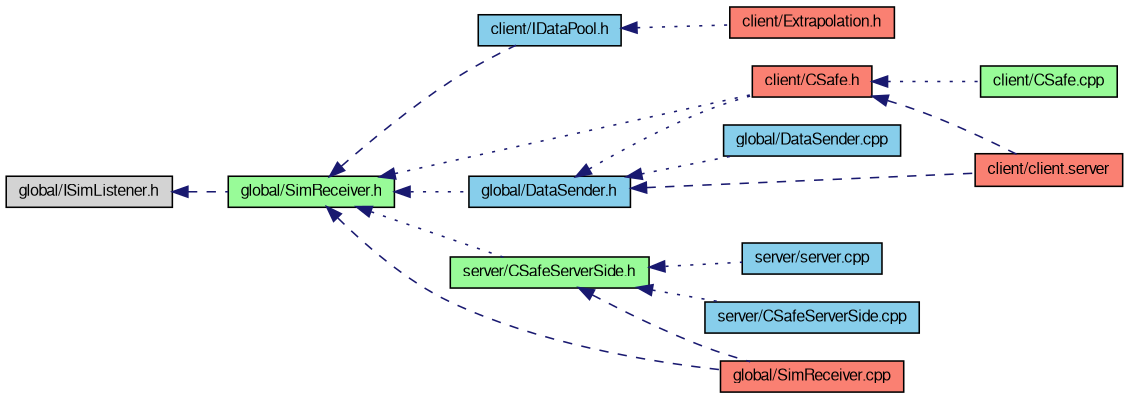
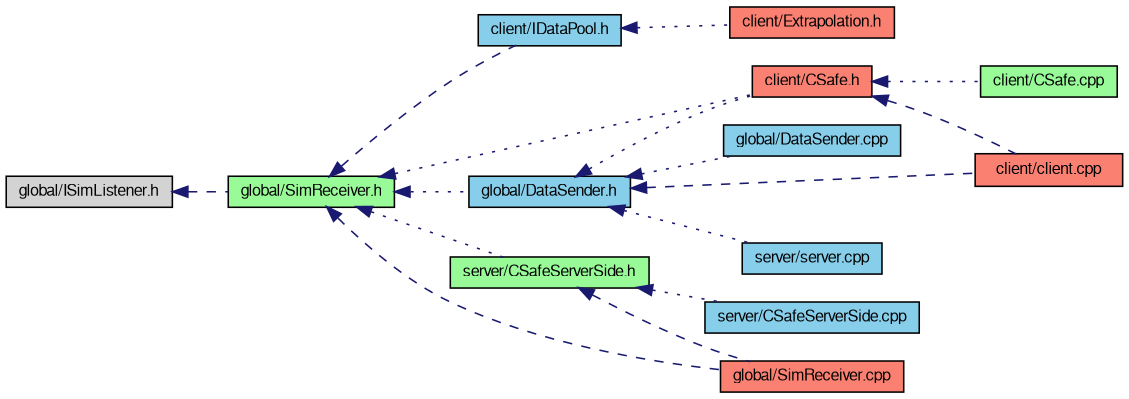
(1049, 170) -> (1049, 170)
(704, 264) -> (689, 227)
